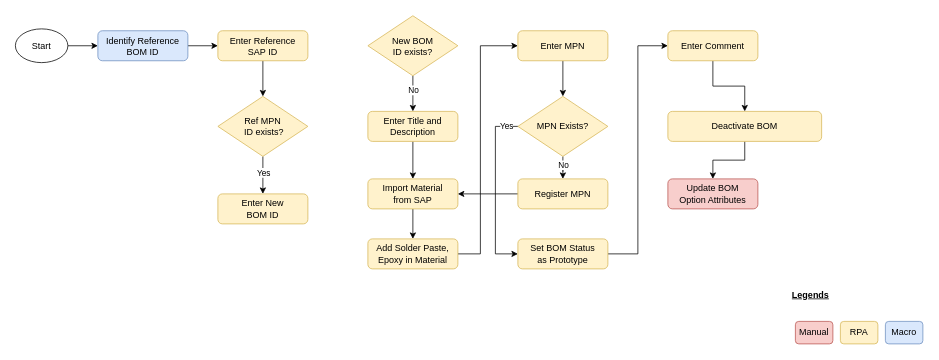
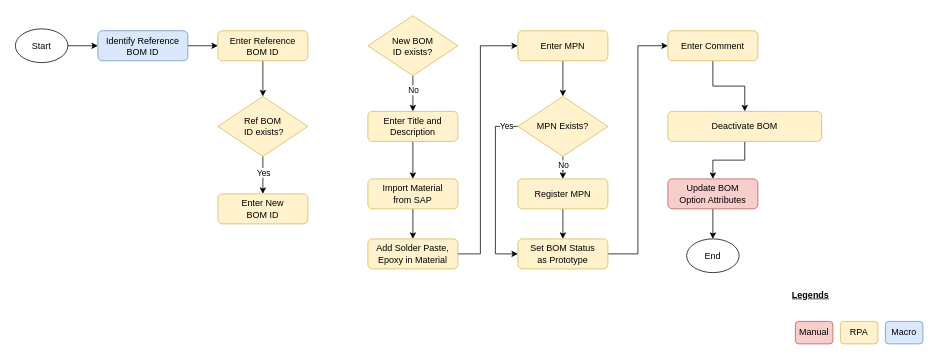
(263, 46) -> (263, 46)
(263, 126) -> (263, 126)
(464, 194) -> (563, 232)
none -> (713, 232)
none -> (713, 256)
